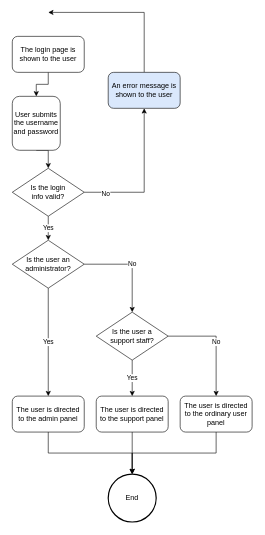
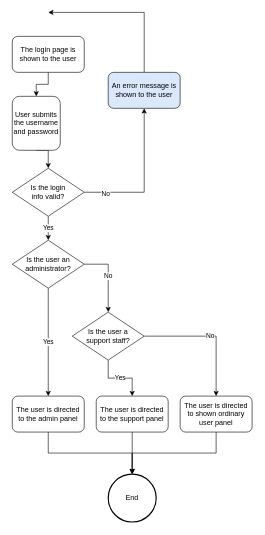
(132, 336) -> (108, 336)
(216, 414) -> (216, 414)
